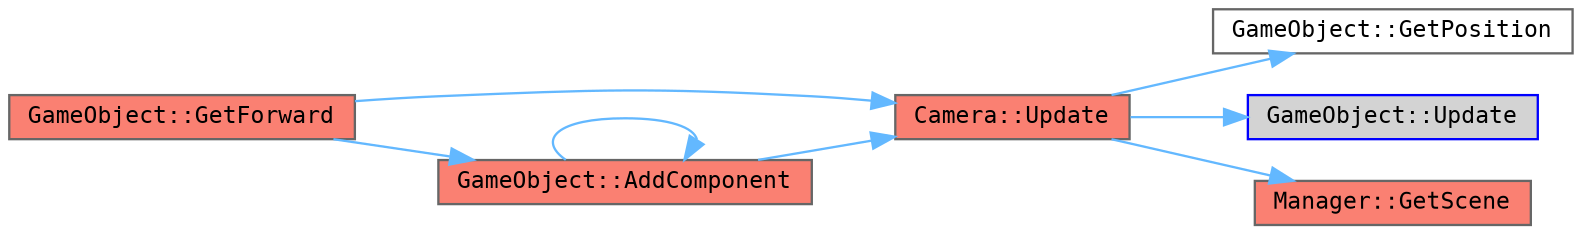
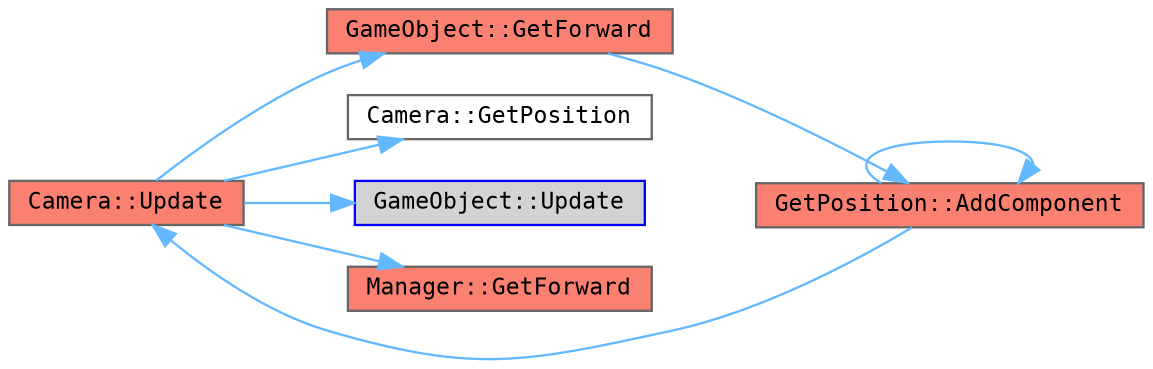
(1393, 31) -> (500, 117)
(613, 91) -> (254, 112)
(625, 182) -> (950, 205)
(1393, 203) -> (500, 289)
